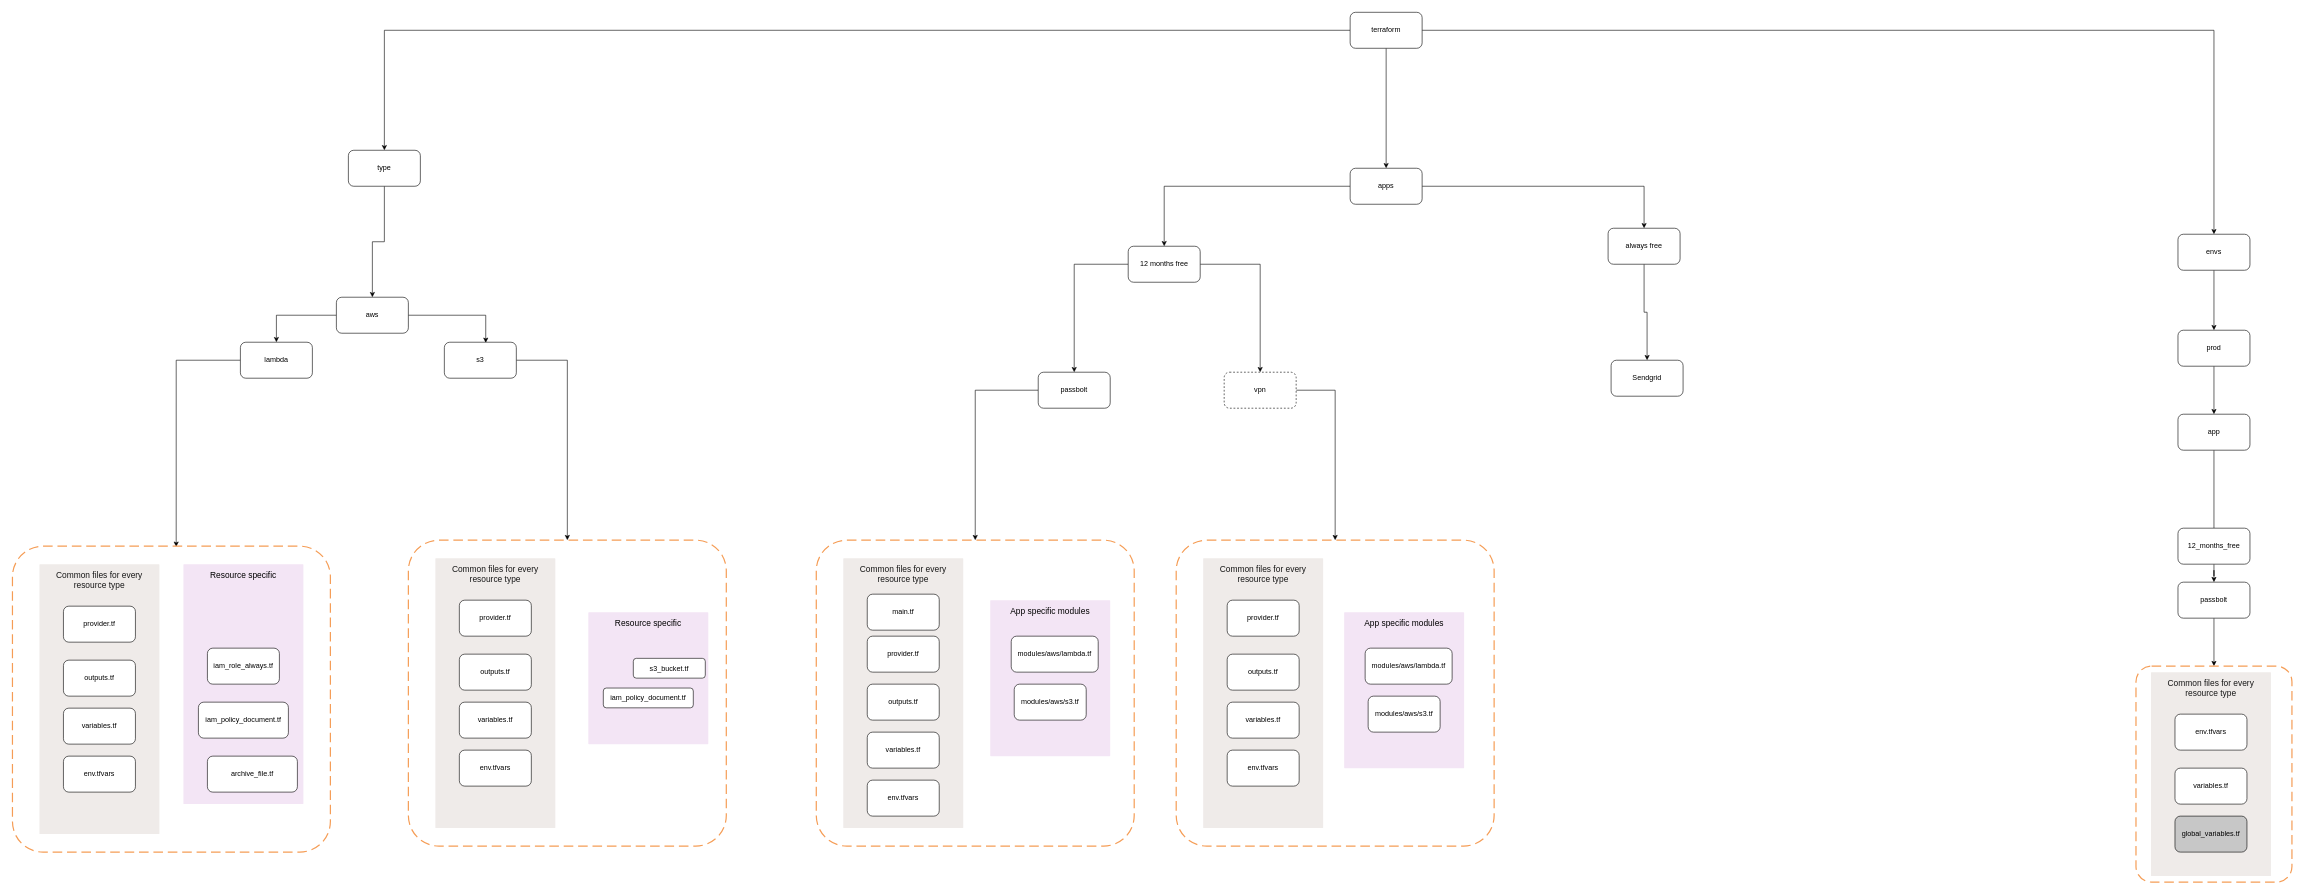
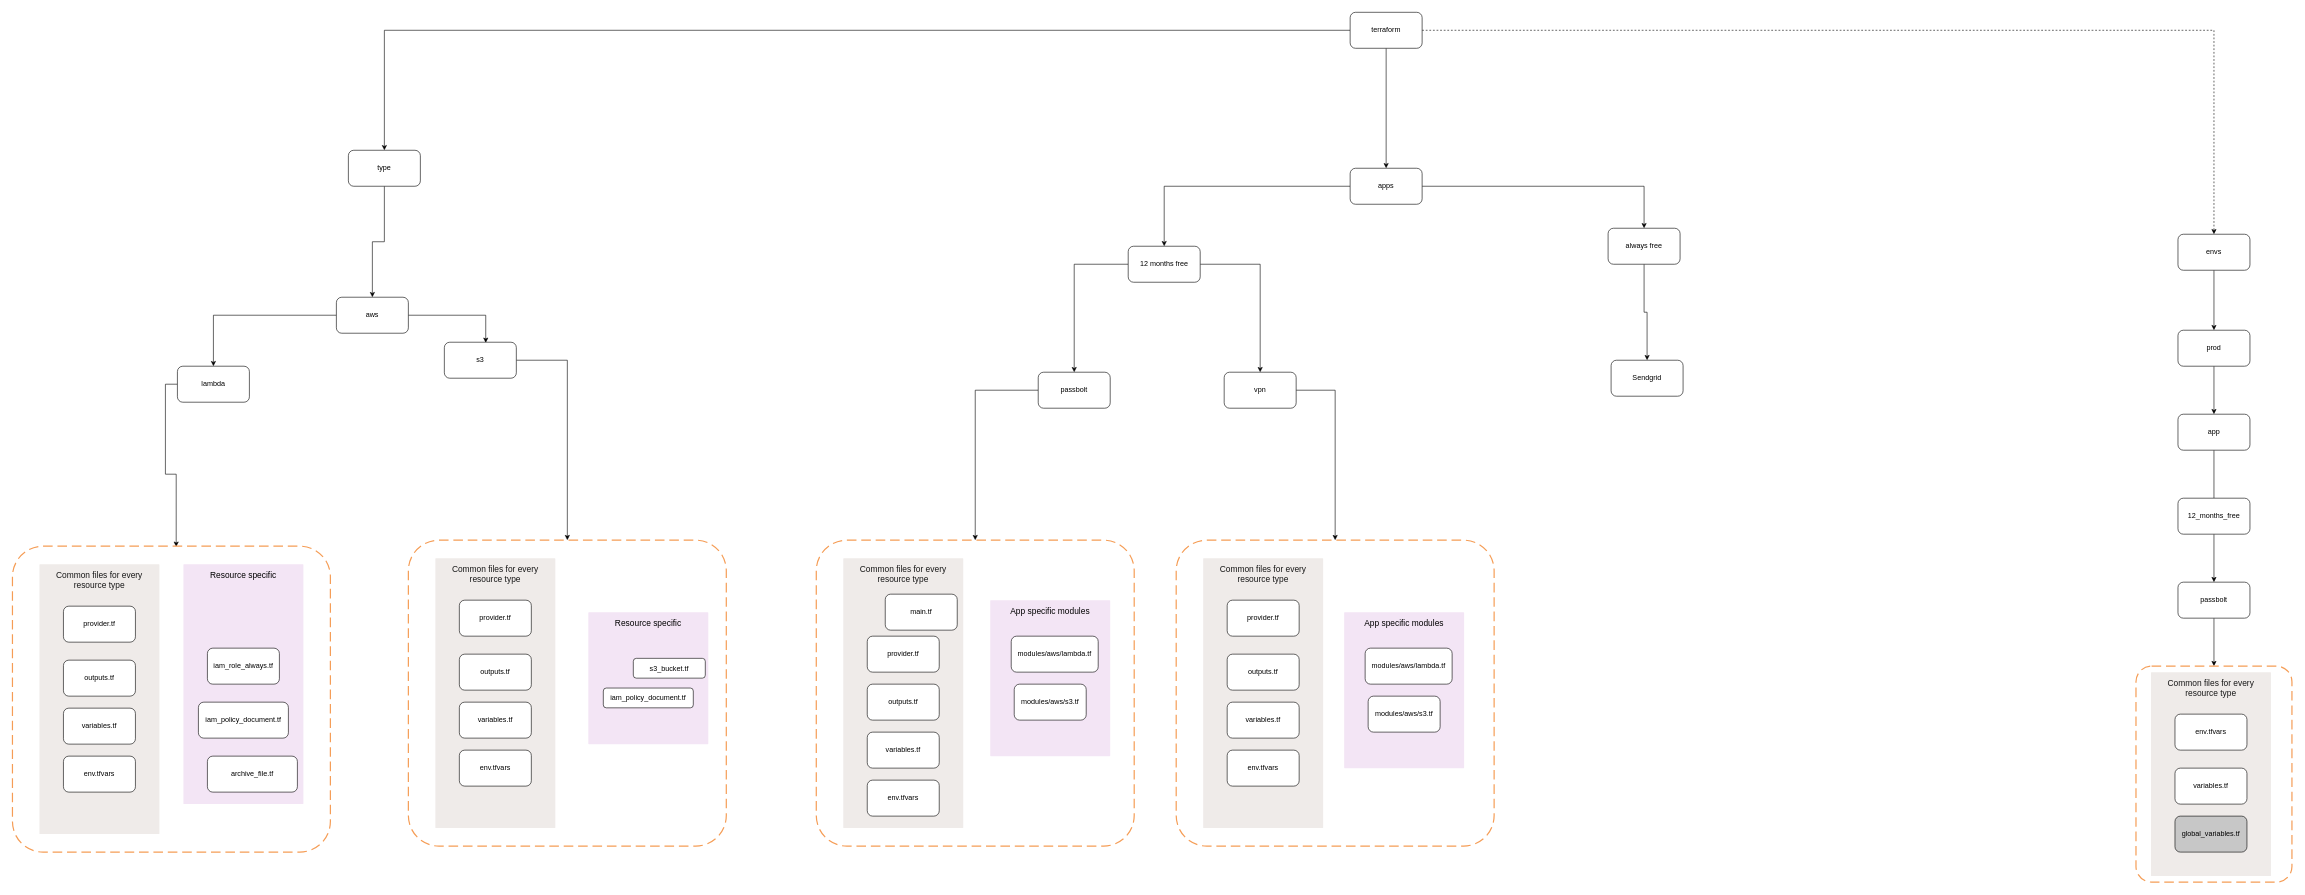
(1917, 30) -> (1917, 30)
(276, 360) -> (213, 384)
(1260, 390) -> (1260, 390)
(2214, 546) -> (2214, 516)
(903, 612) -> (921, 612)
